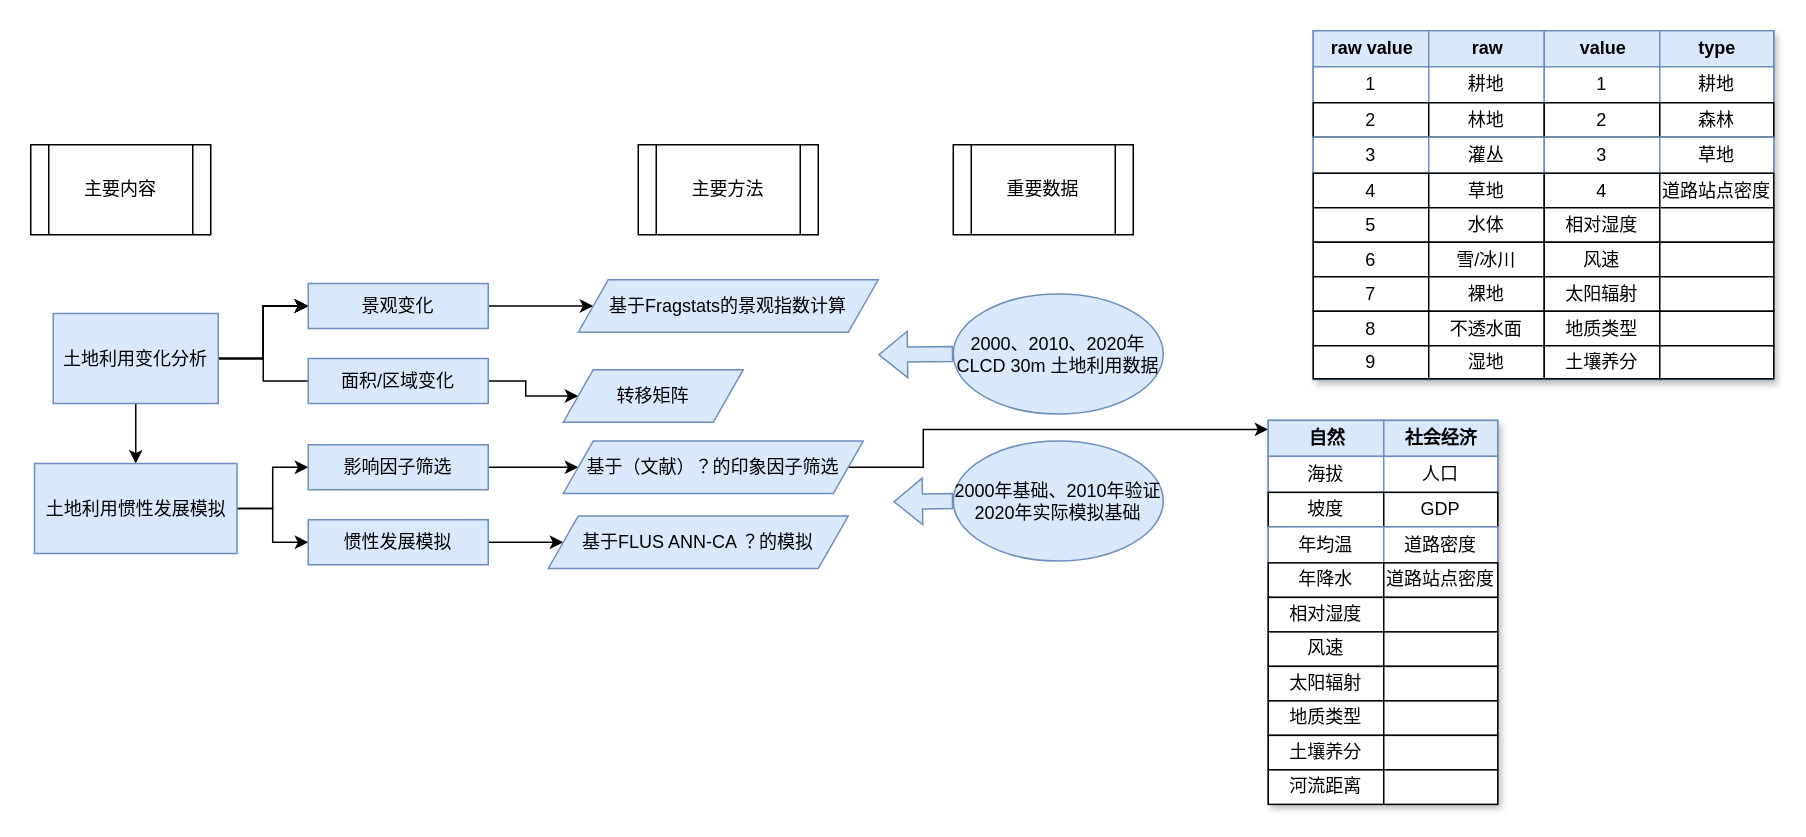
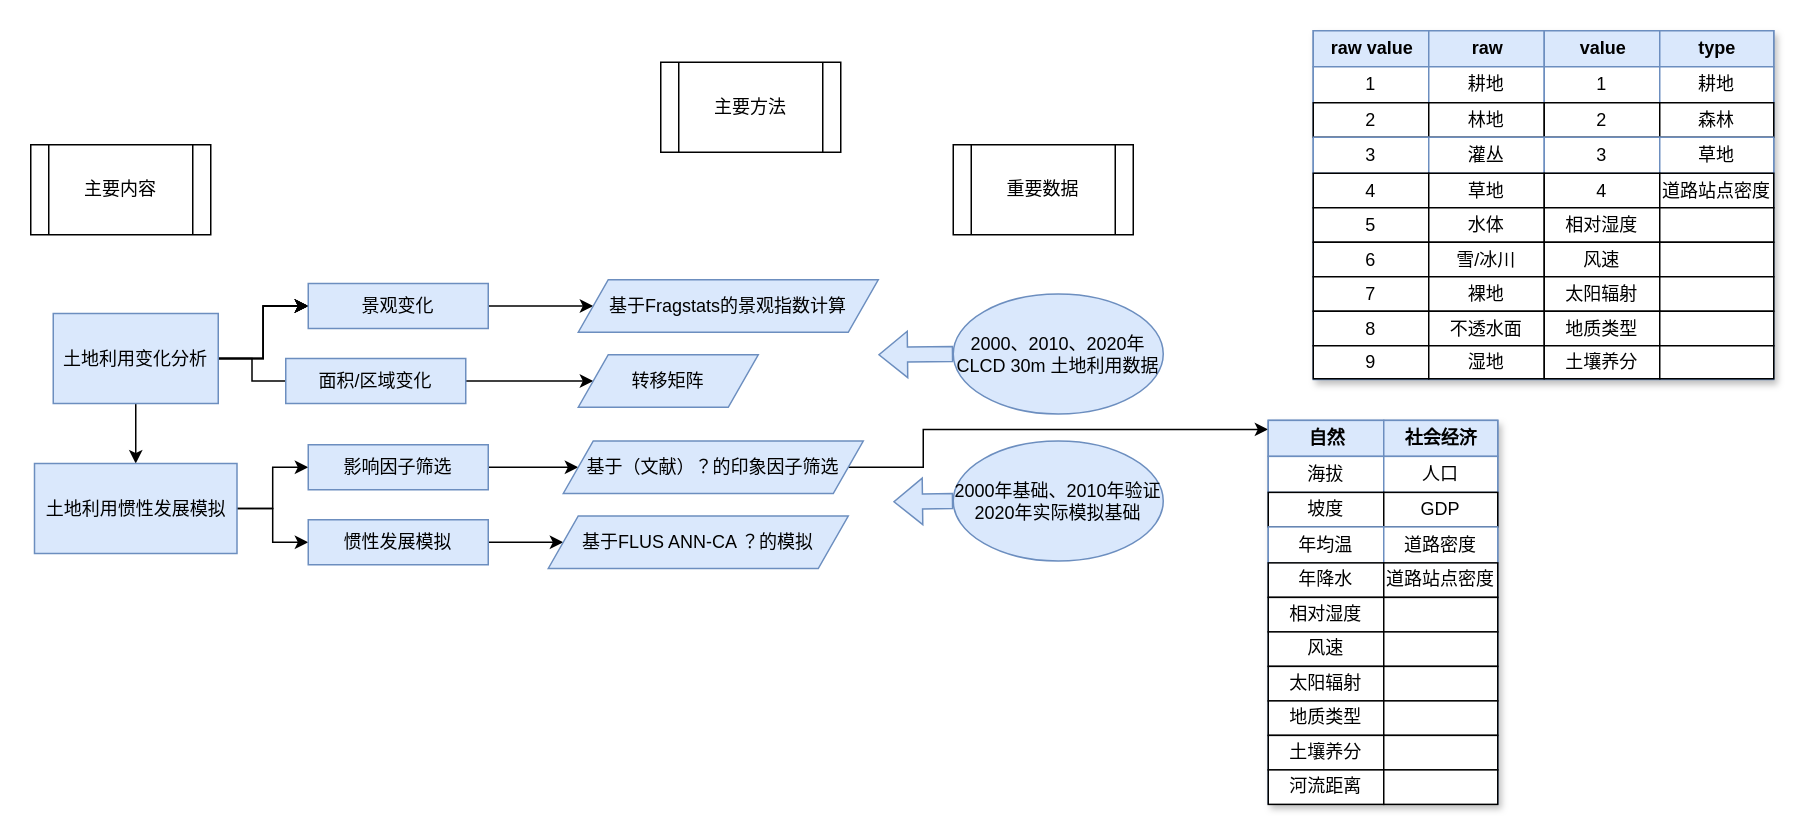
(728, 190) -> (751, 107)
(398, 381) -> (376, 381)
(653, 396) -> (668, 381)
